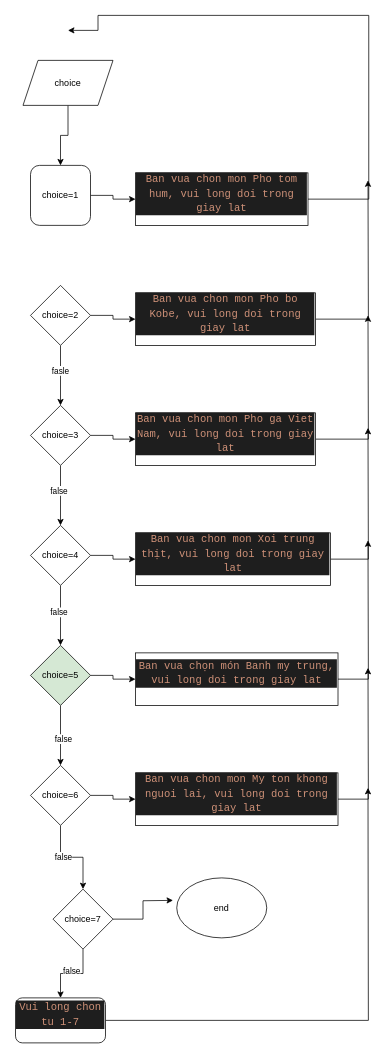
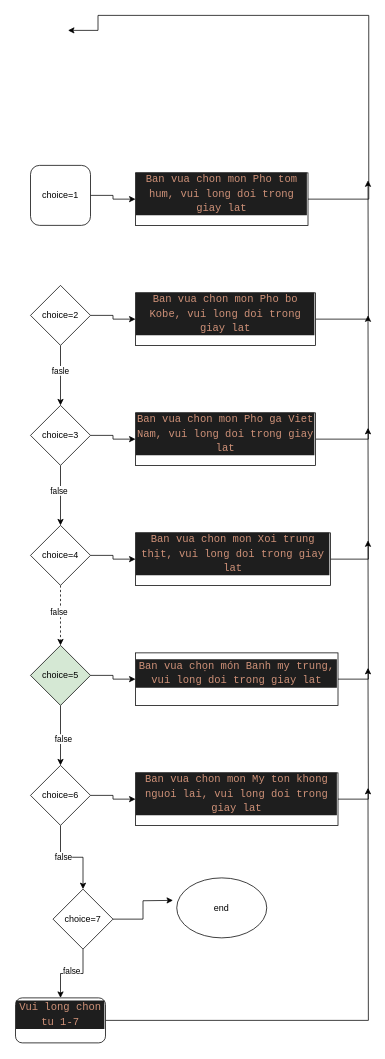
(68, 83) -> none
(60, 143) -> none
(60, 628) -> (60, 628)
